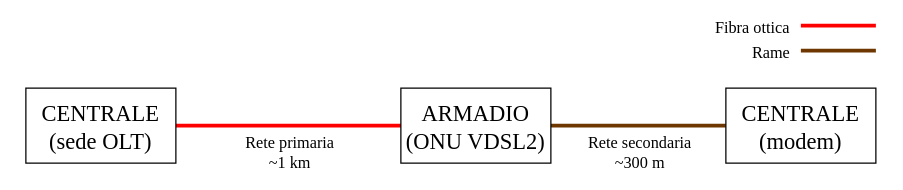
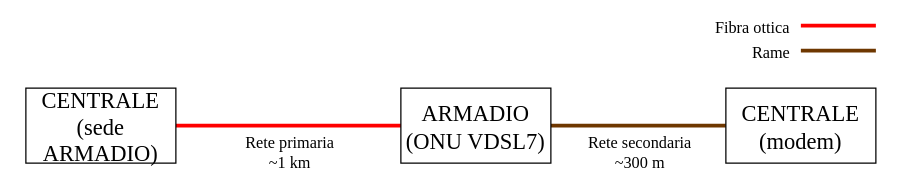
(101, 128) -> (101, 128)
(476, 128) -> (476, 128)
